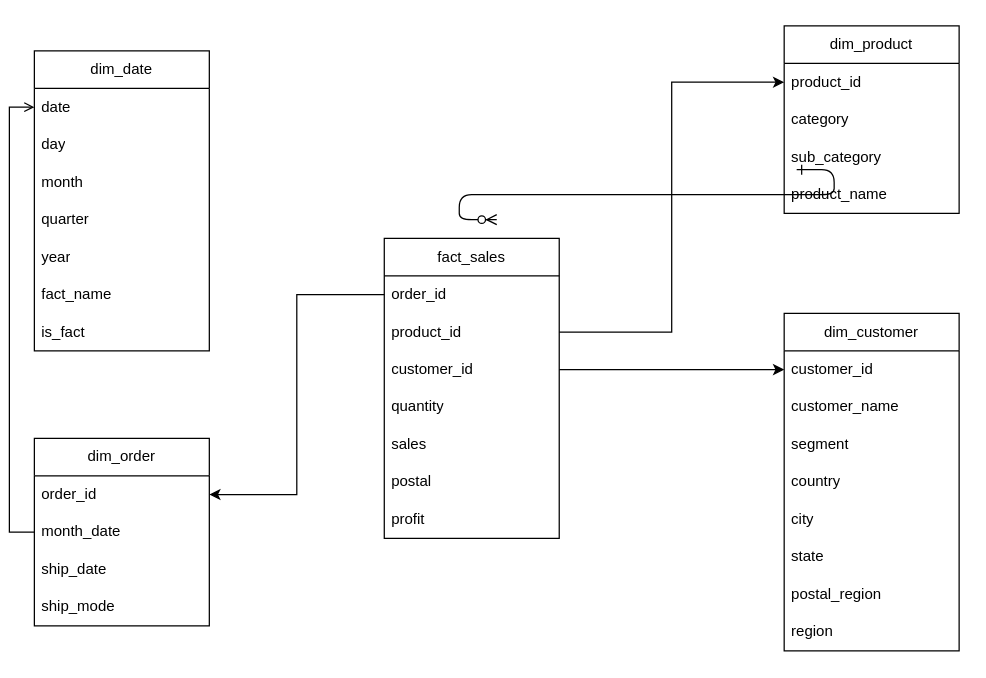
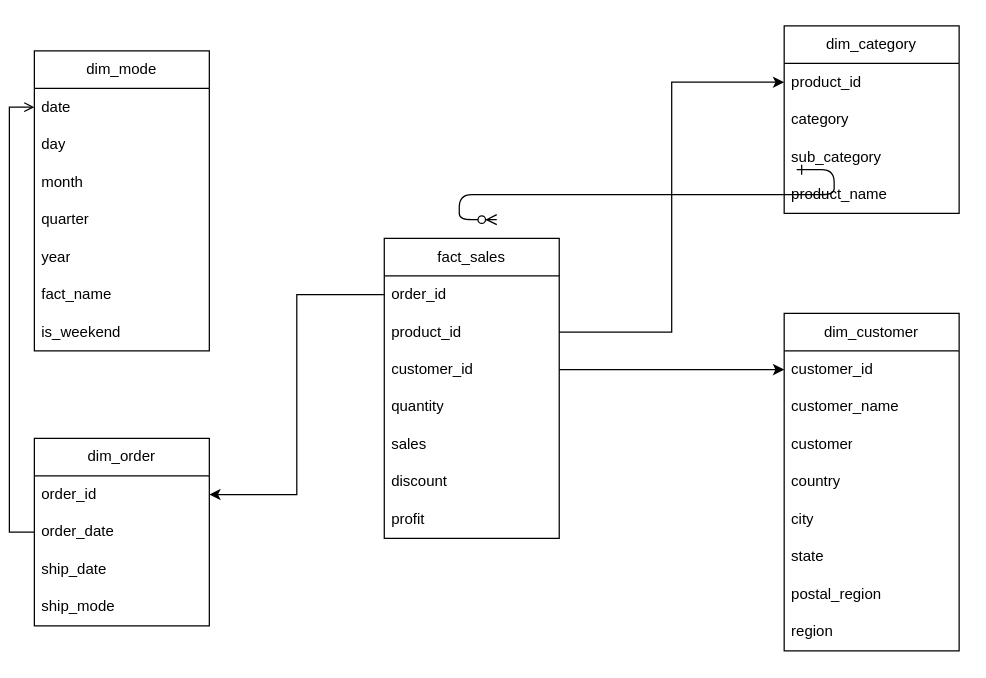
(872, 44) -> (872, 44)
(122, 69) -> (122, 69)
(69, 332) -> (82, 332)
(821, 444) -> (825, 444)
(415, 482) -> (424, 482)
(84, 532) -> (84, 532)
